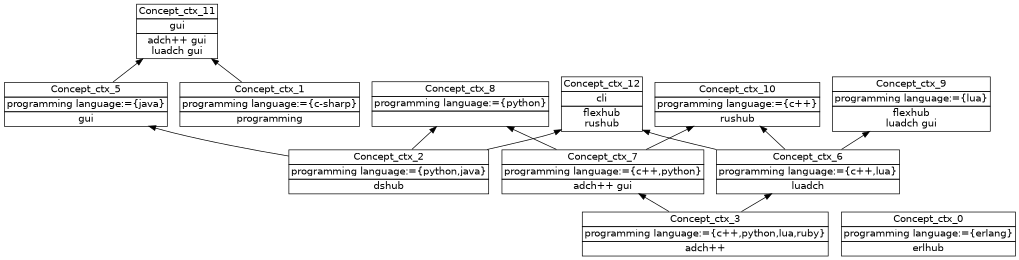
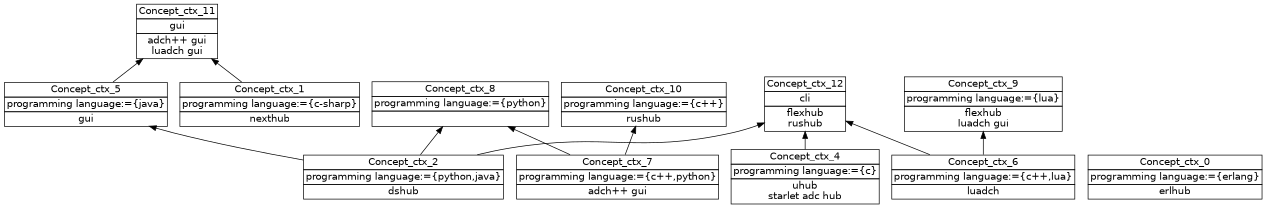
(270, 119) -> (270, 119)
(775, 140) -> none
none -> (805, 177)
(705, 234) -> none
